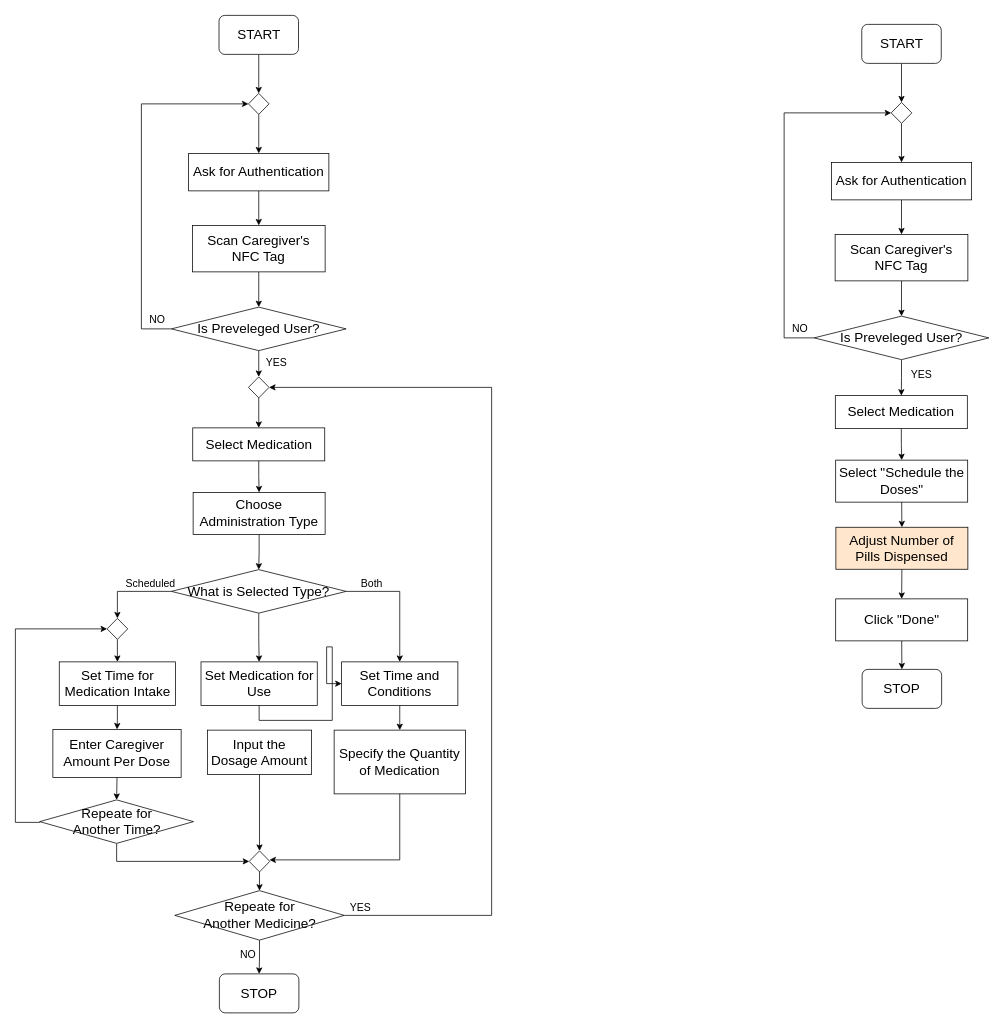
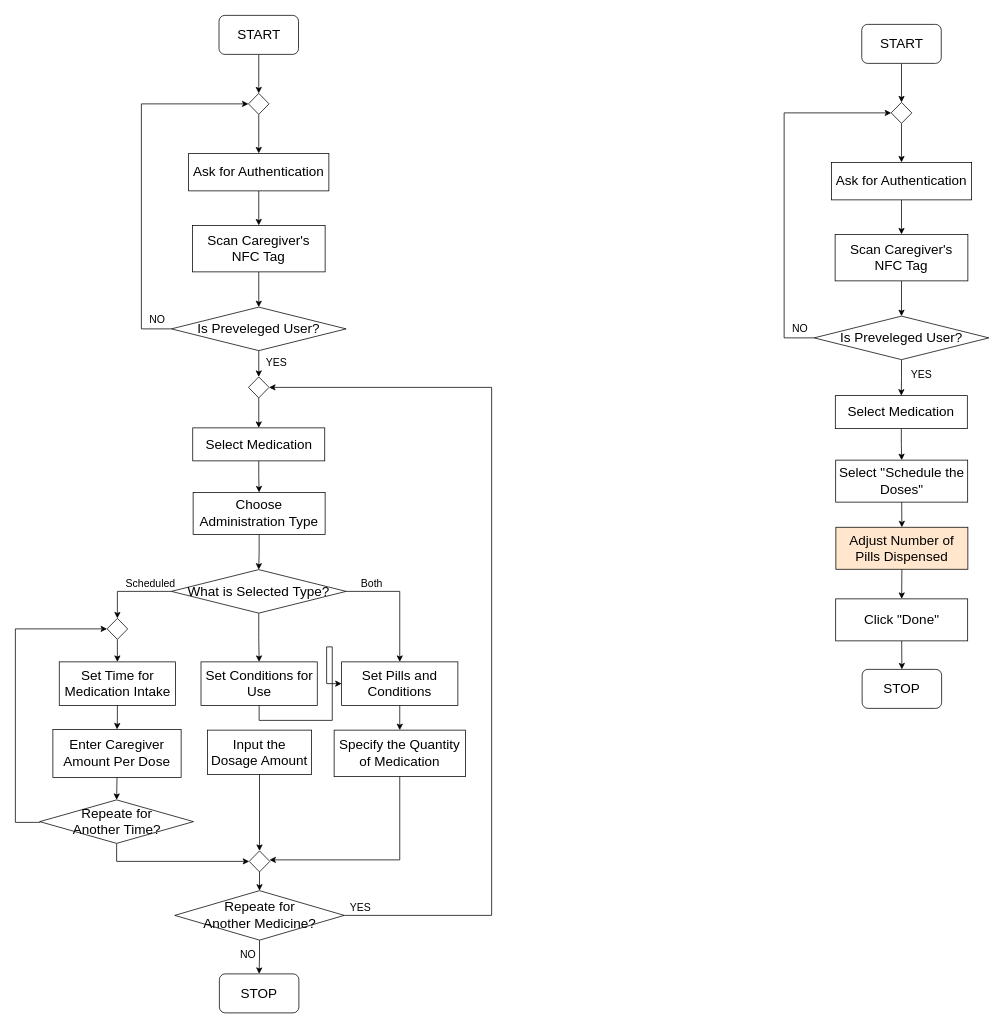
(260, 684) -> (260, 684)
(400, 684) -> (400, 684)
(400, 762) -> (400, 753)
